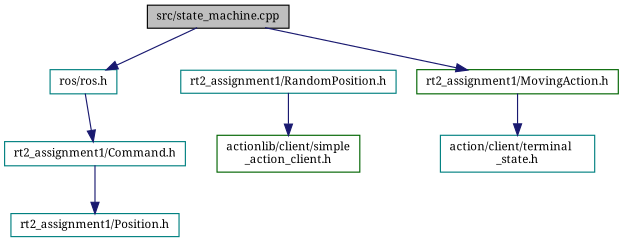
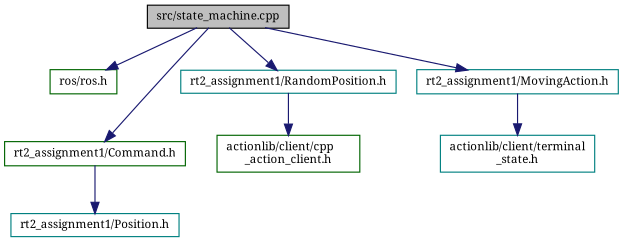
none -> (249, 45)
(83, 82) -> (83, 82)
(518, 82) -> (518, 82)
(88, 112) -> (160, 80)
(95, 154) -> (95, 154)
(288, 154) -> (288, 154)
(518, 154) -> (518, 154)
